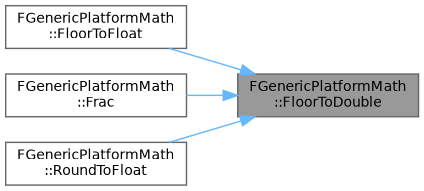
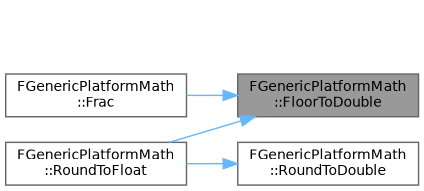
(96, 27) -> none
none -> (328, 164)
